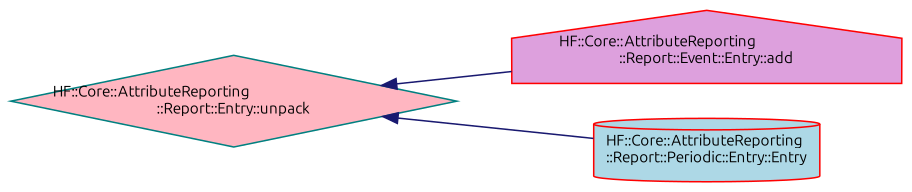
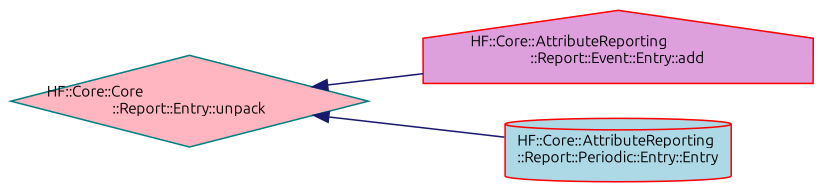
(234, 101) -> (189, 101)
